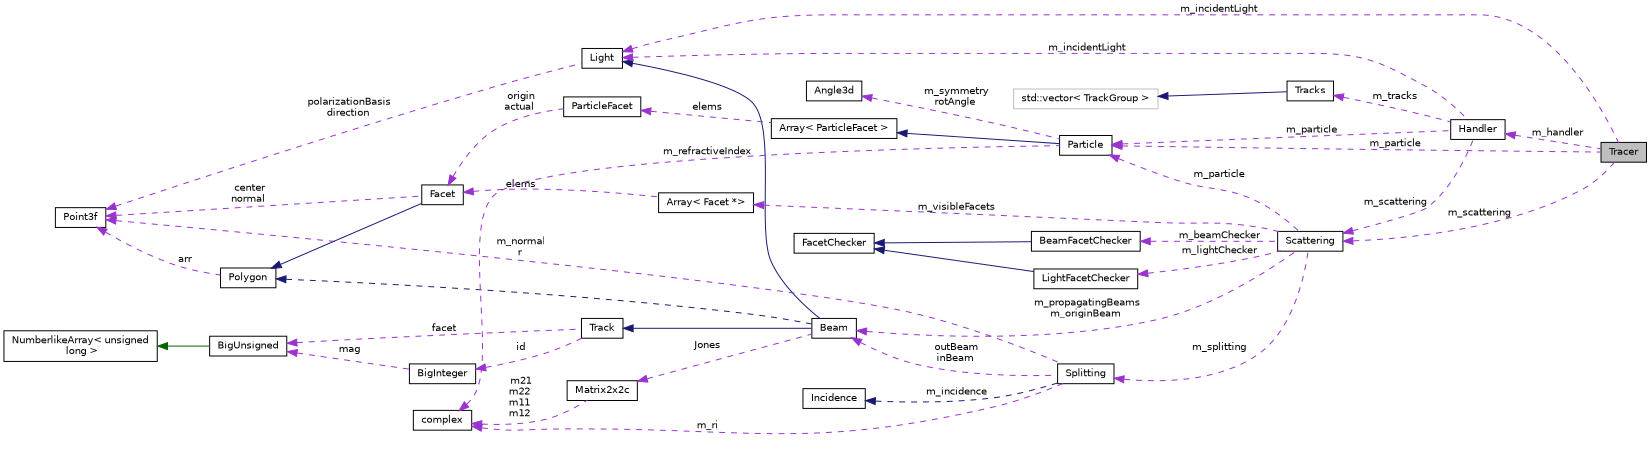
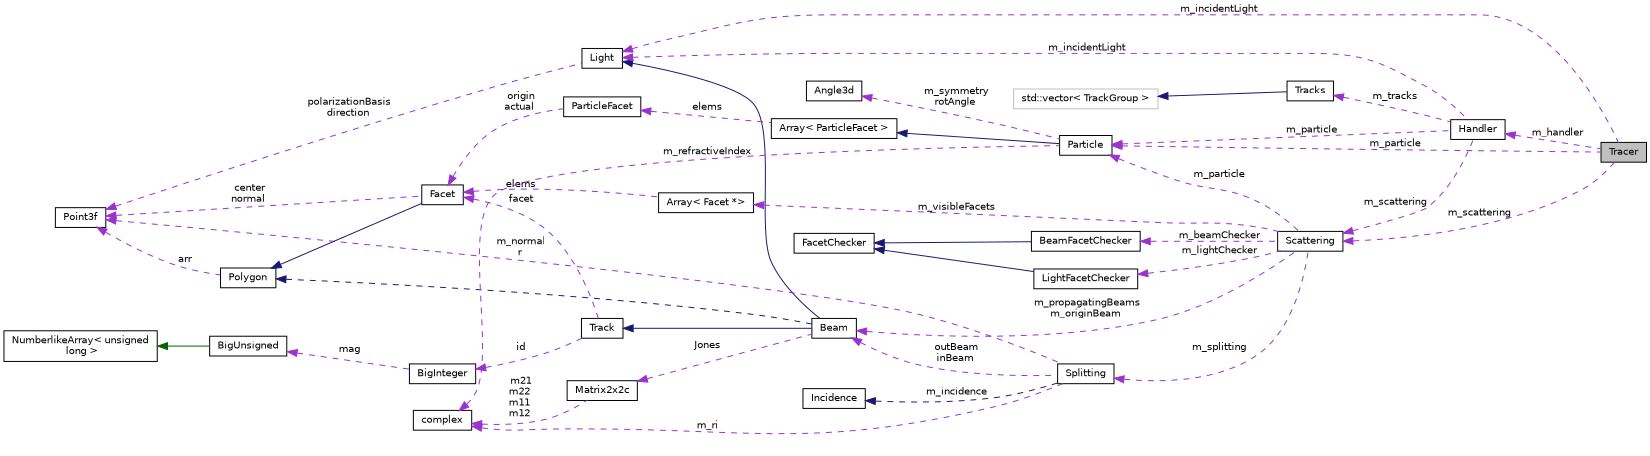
(439, 335) -> (555, 238)
